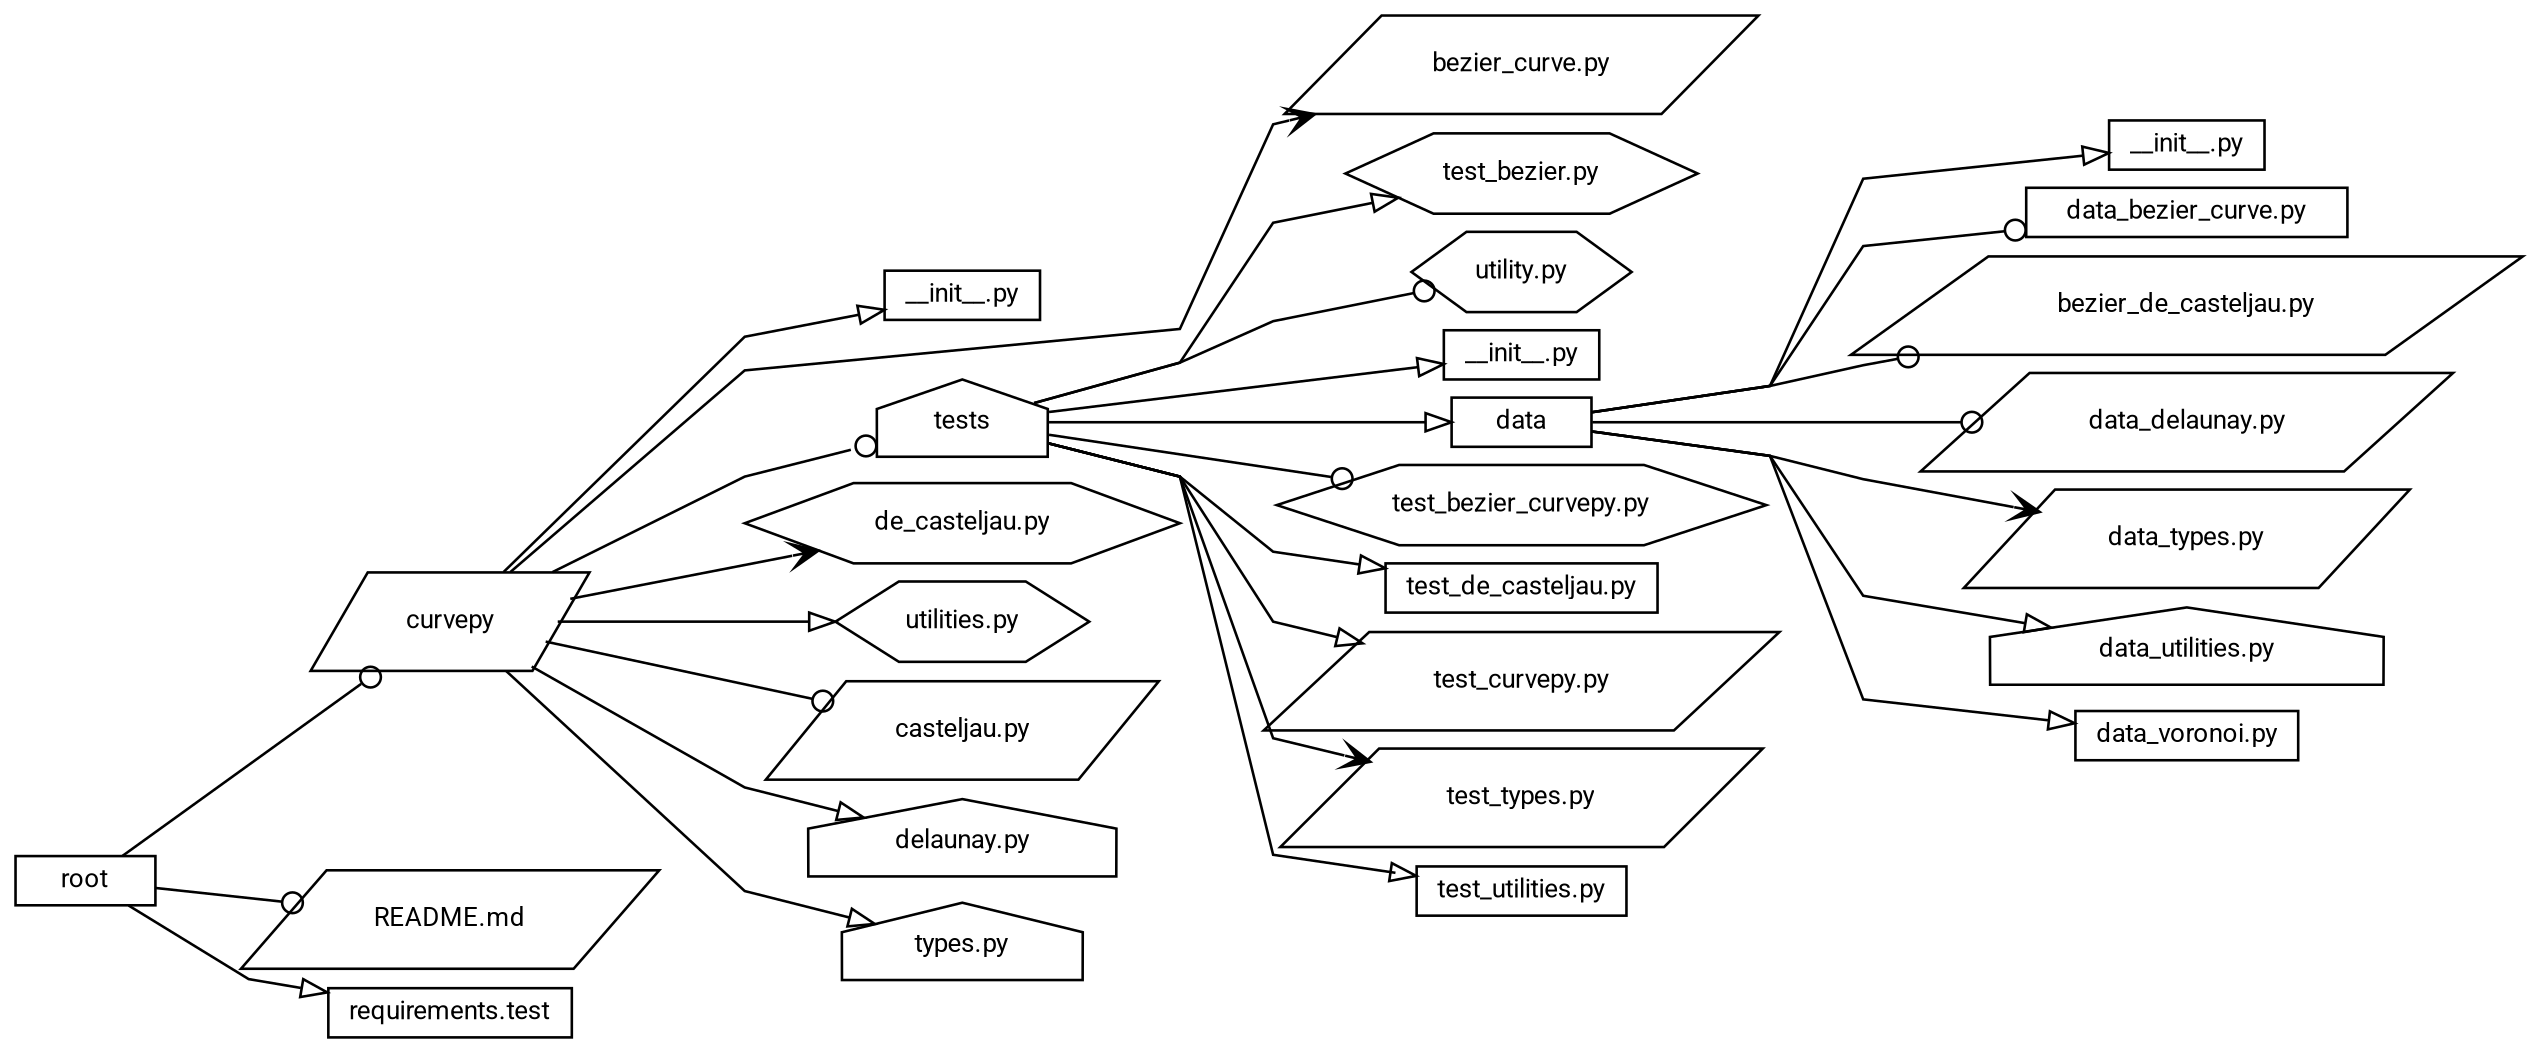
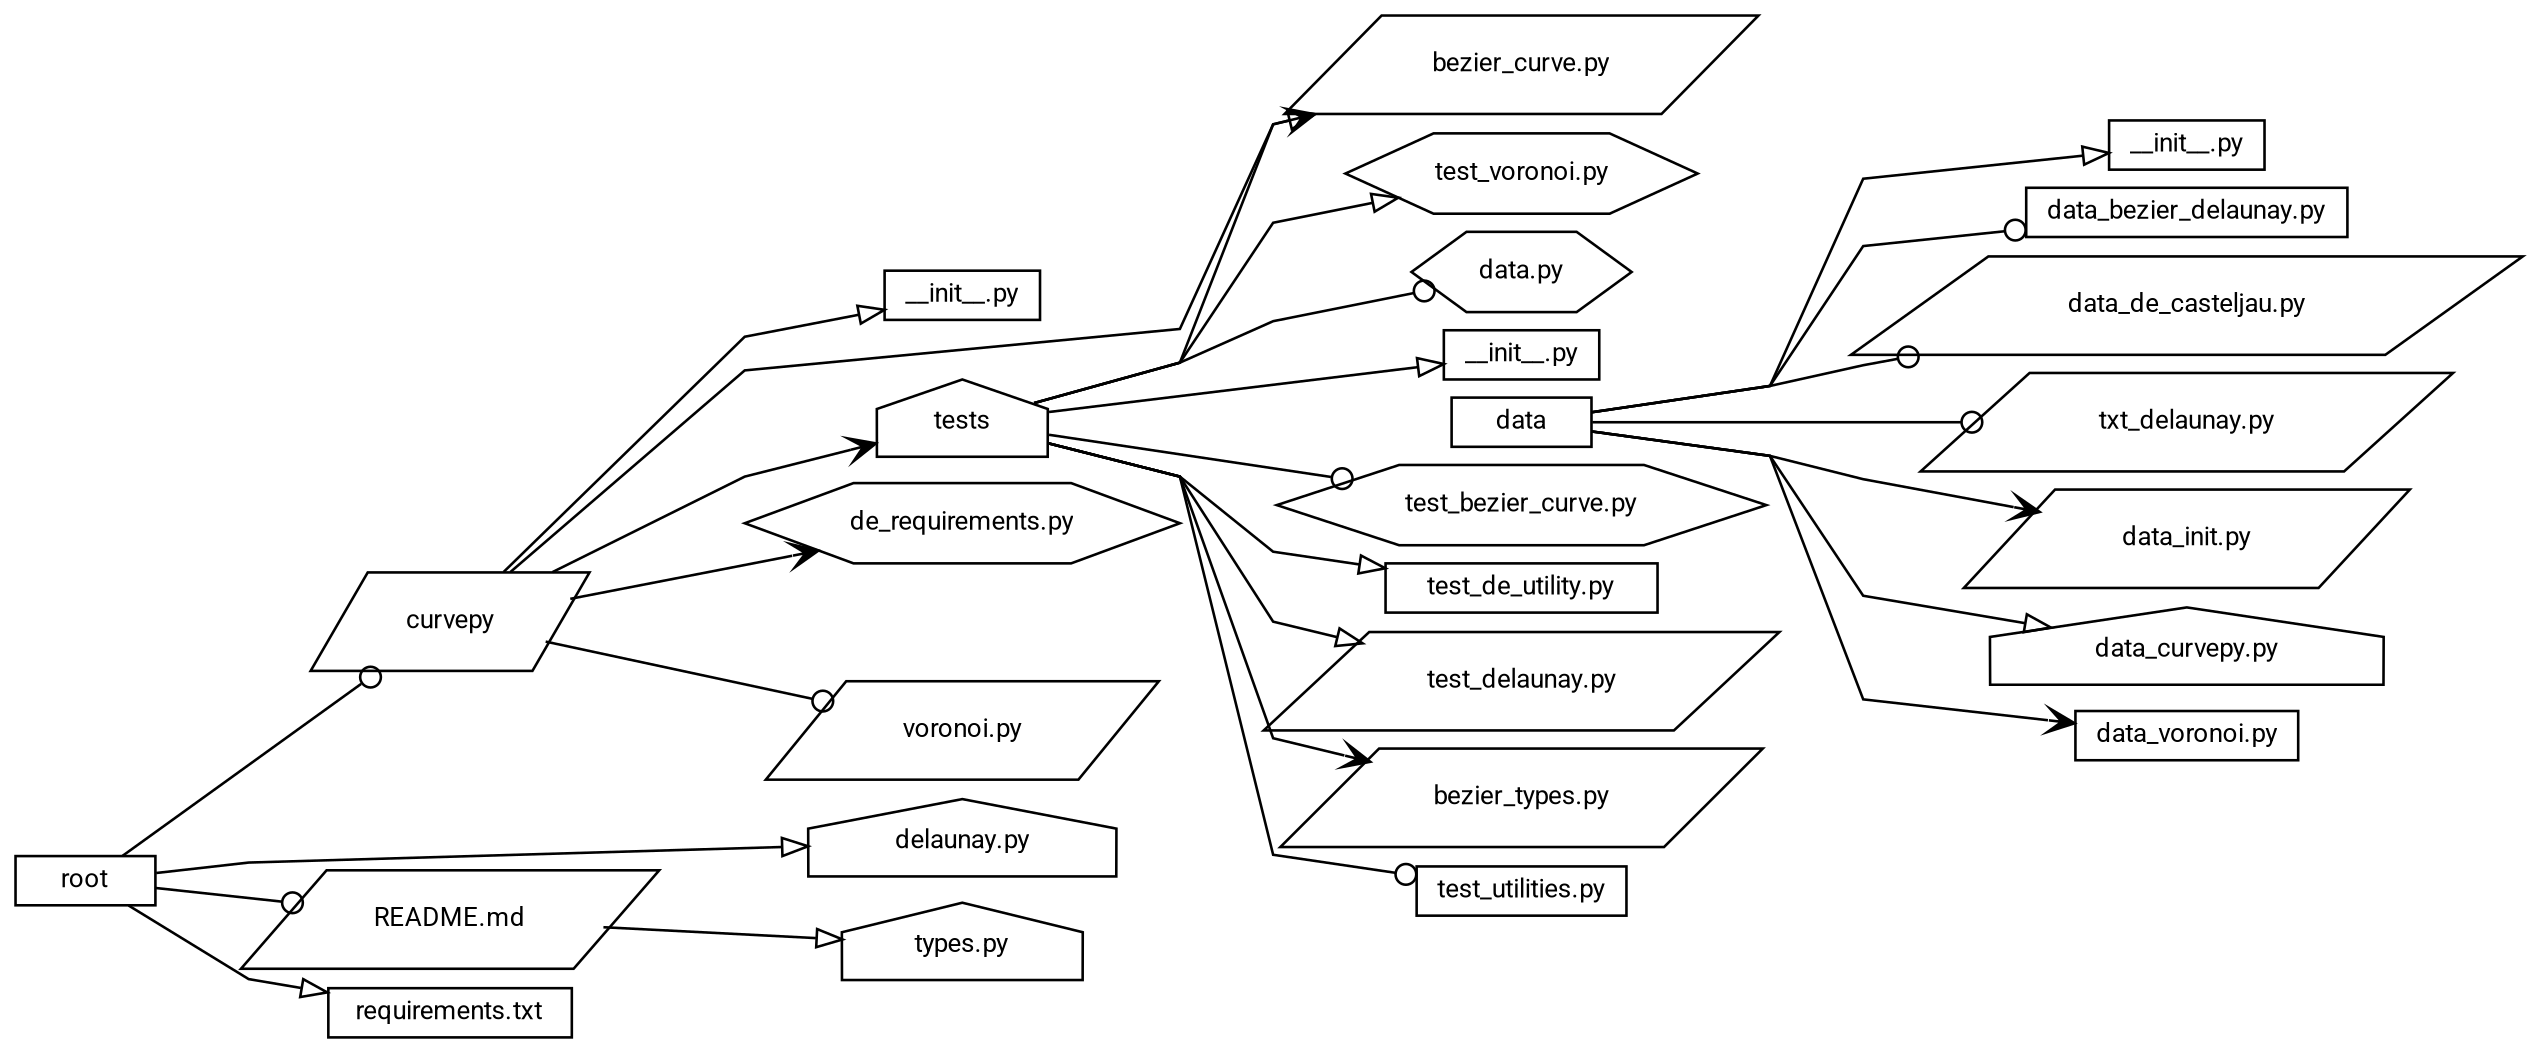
(1522, 174) -> (1522, 174)
(2187, 212) -> (2187, 212)
(1522, 272) -> (1522, 272)
(2187, 306) -> (2187, 306)
(1237, 422) -> (1202, 306)
(2187, 422) -> (2187, 422)
(698, 500) -> (698, 500)
(1522, 505) -> (1522, 505)
(962, 523) -> (962, 523)
(2187, 539) -> (2187, 539)
(1818, 581) -> (1818, 581)
(1522, 588) -> (1522, 588)
(962, 622) -> none
(2187, 650) -> (2187, 650)
(1225, 660) -> (1225, 660)
(1522, 681) -> (1522, 681)
(962, 730) -> (962, 730)
(680, 751) -> (469, 856)
(1522, 798) -> (1522, 798)
(665, 818) -> (710, 933)
(450, 1013) -> (450, 1013)
